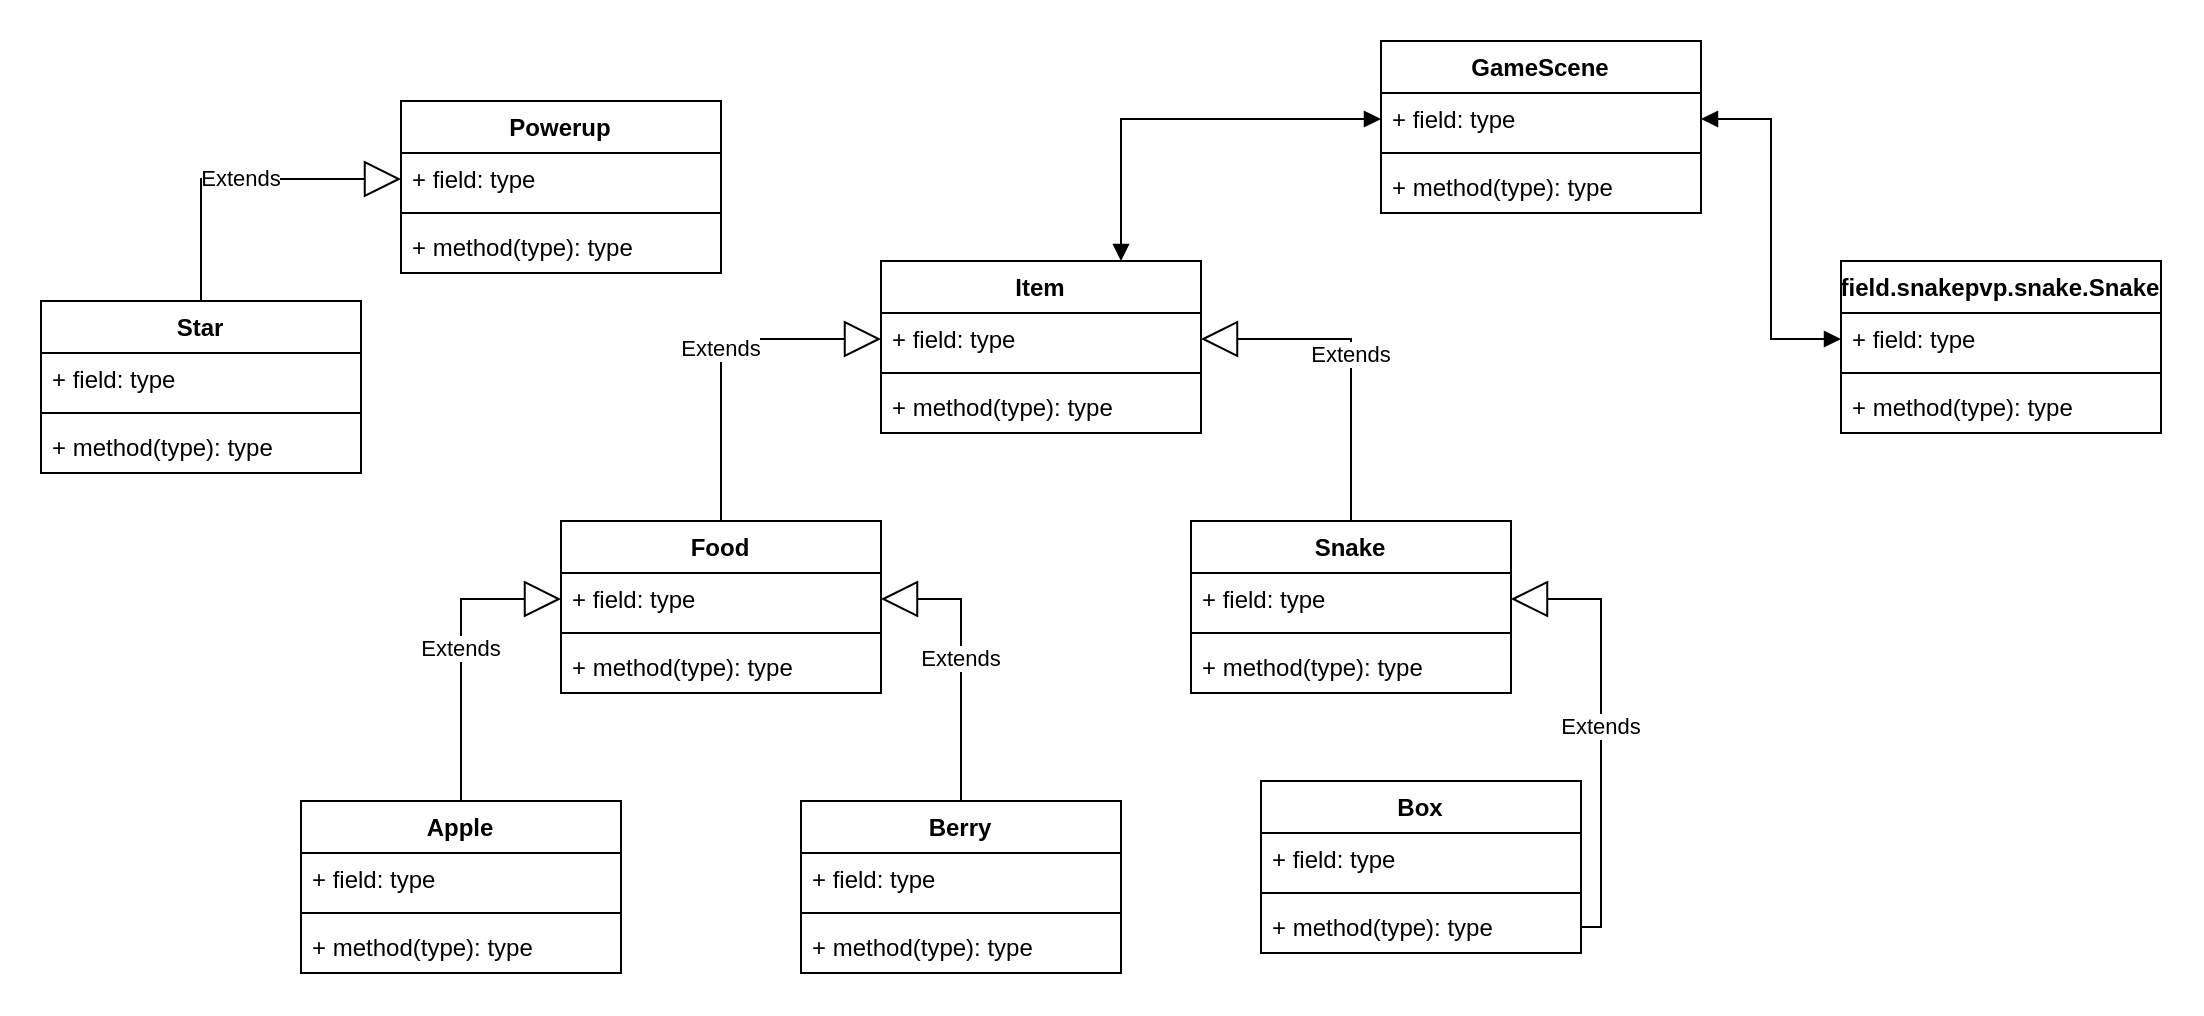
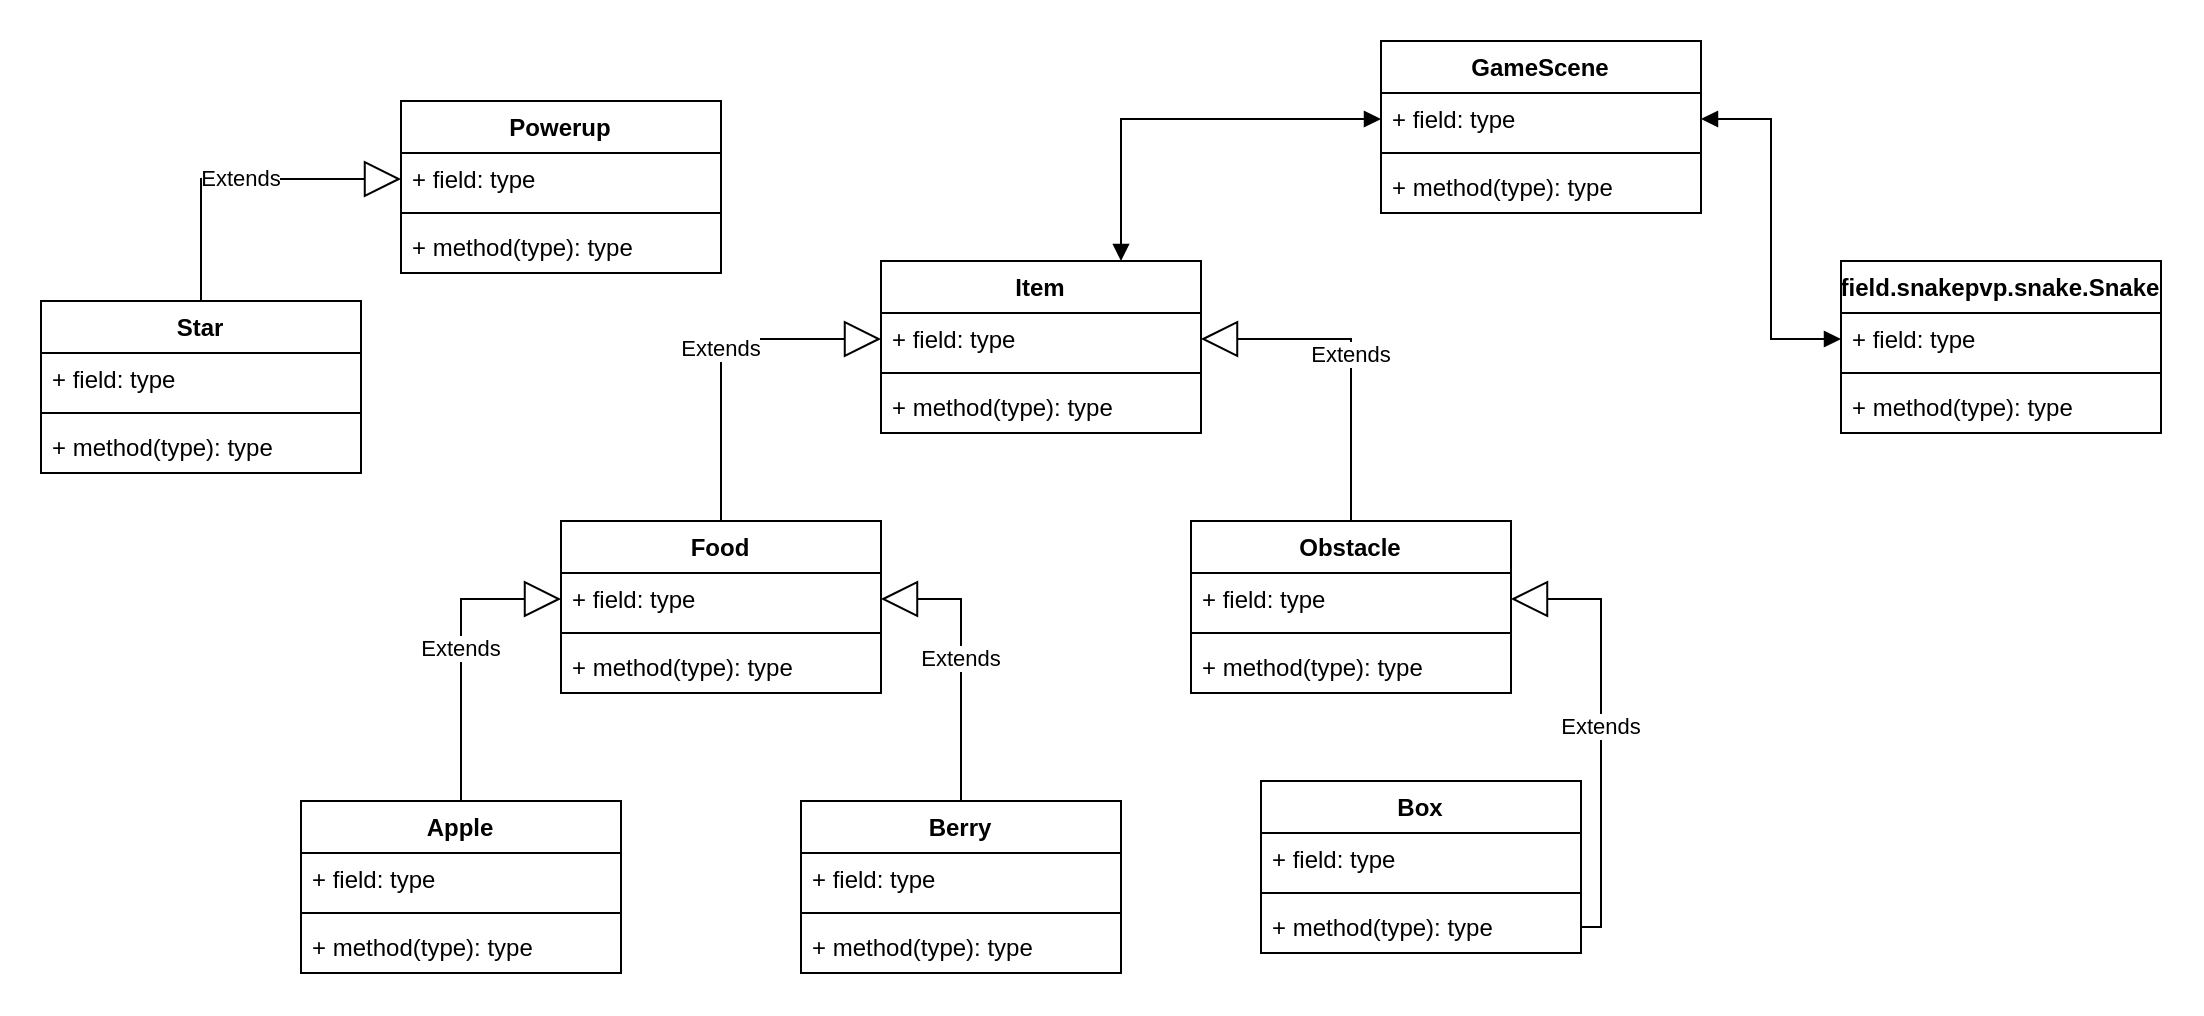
(1351, 549) -> (1351, 549)
